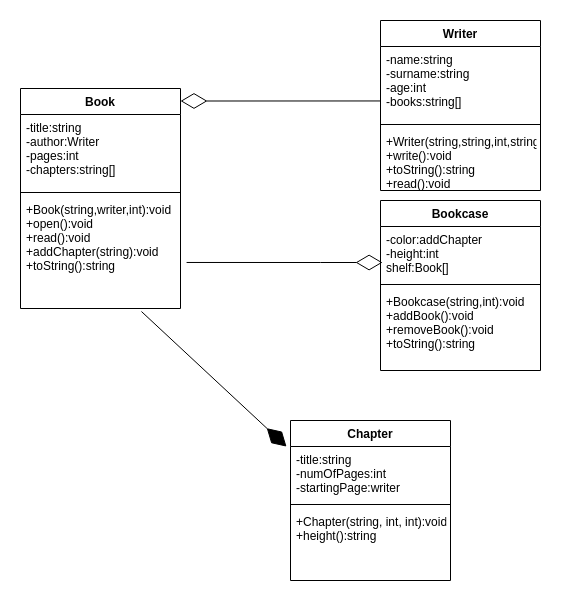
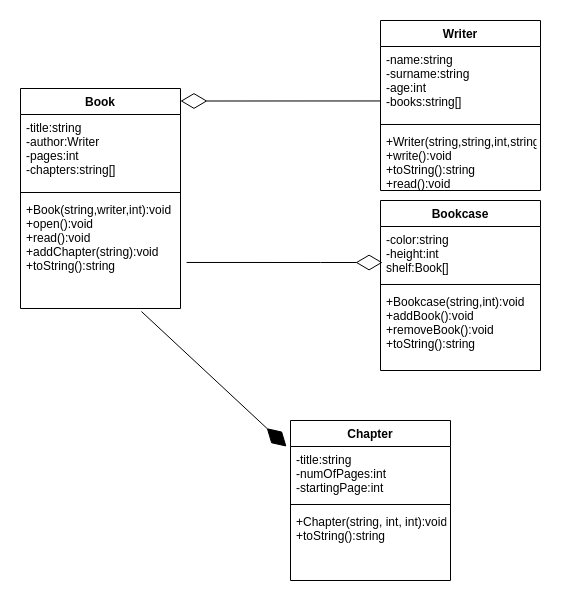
(440, 240) -> (425, 240)
(333, 460) -> (333, 460)
(386, 522) -> (386, 522)
